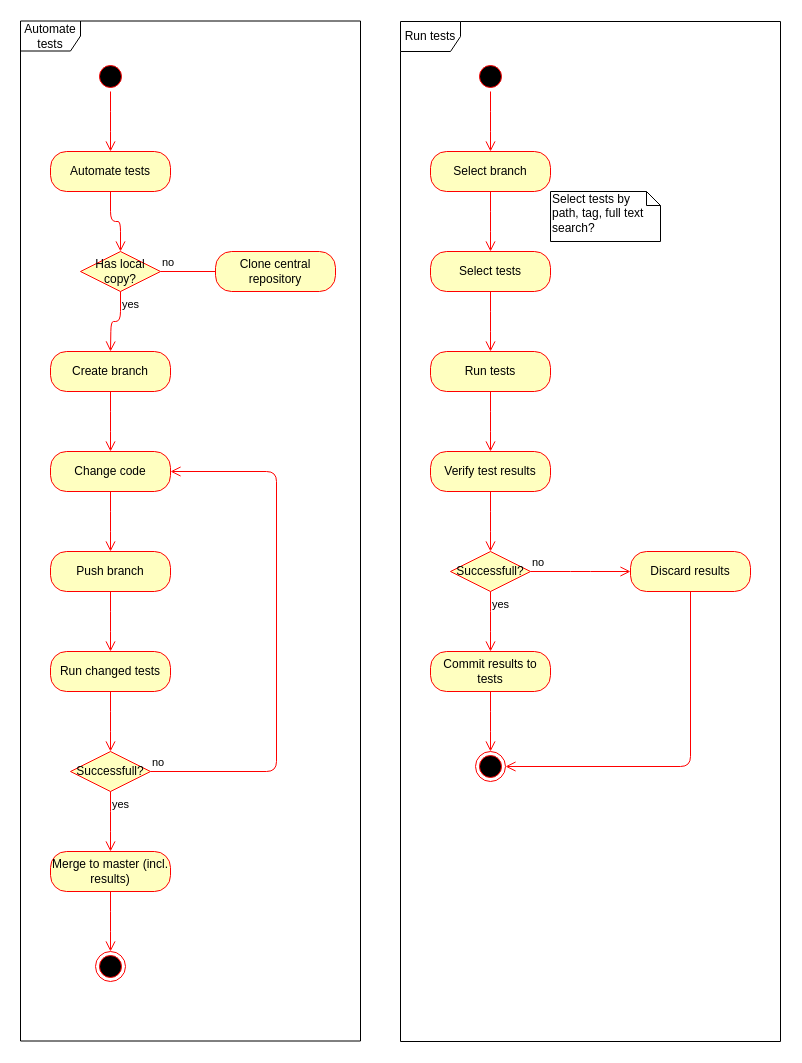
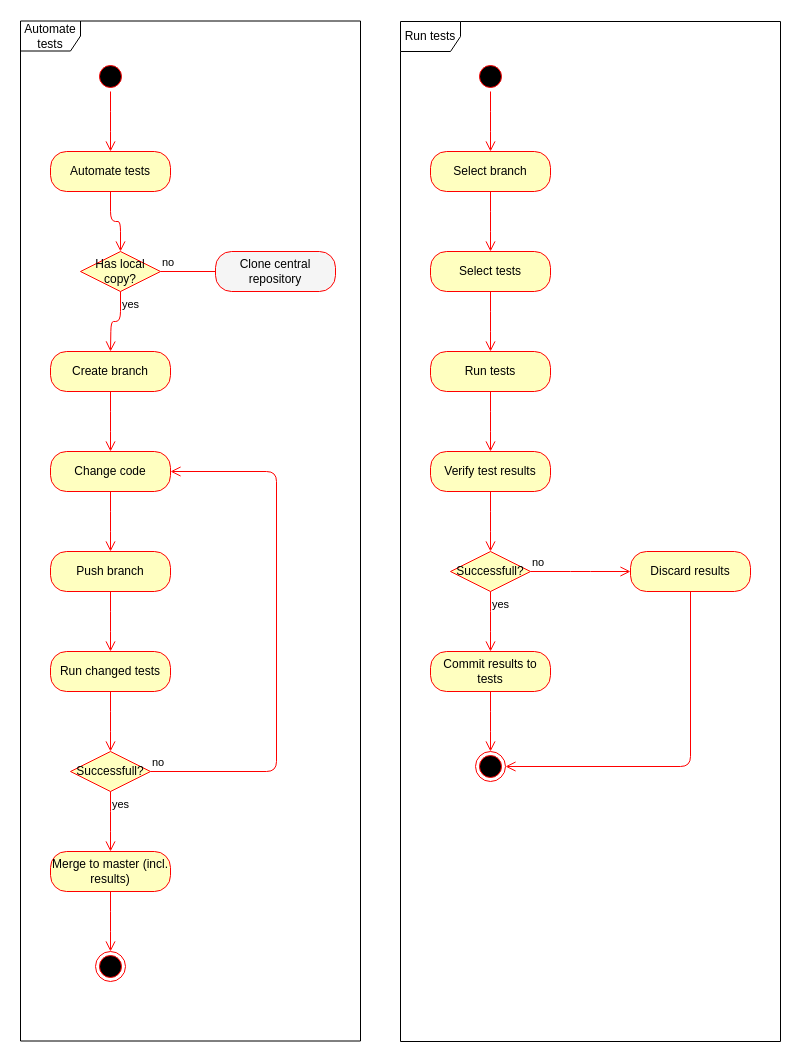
(606, 217) -> none
(276, 272) -> (276, 272)
